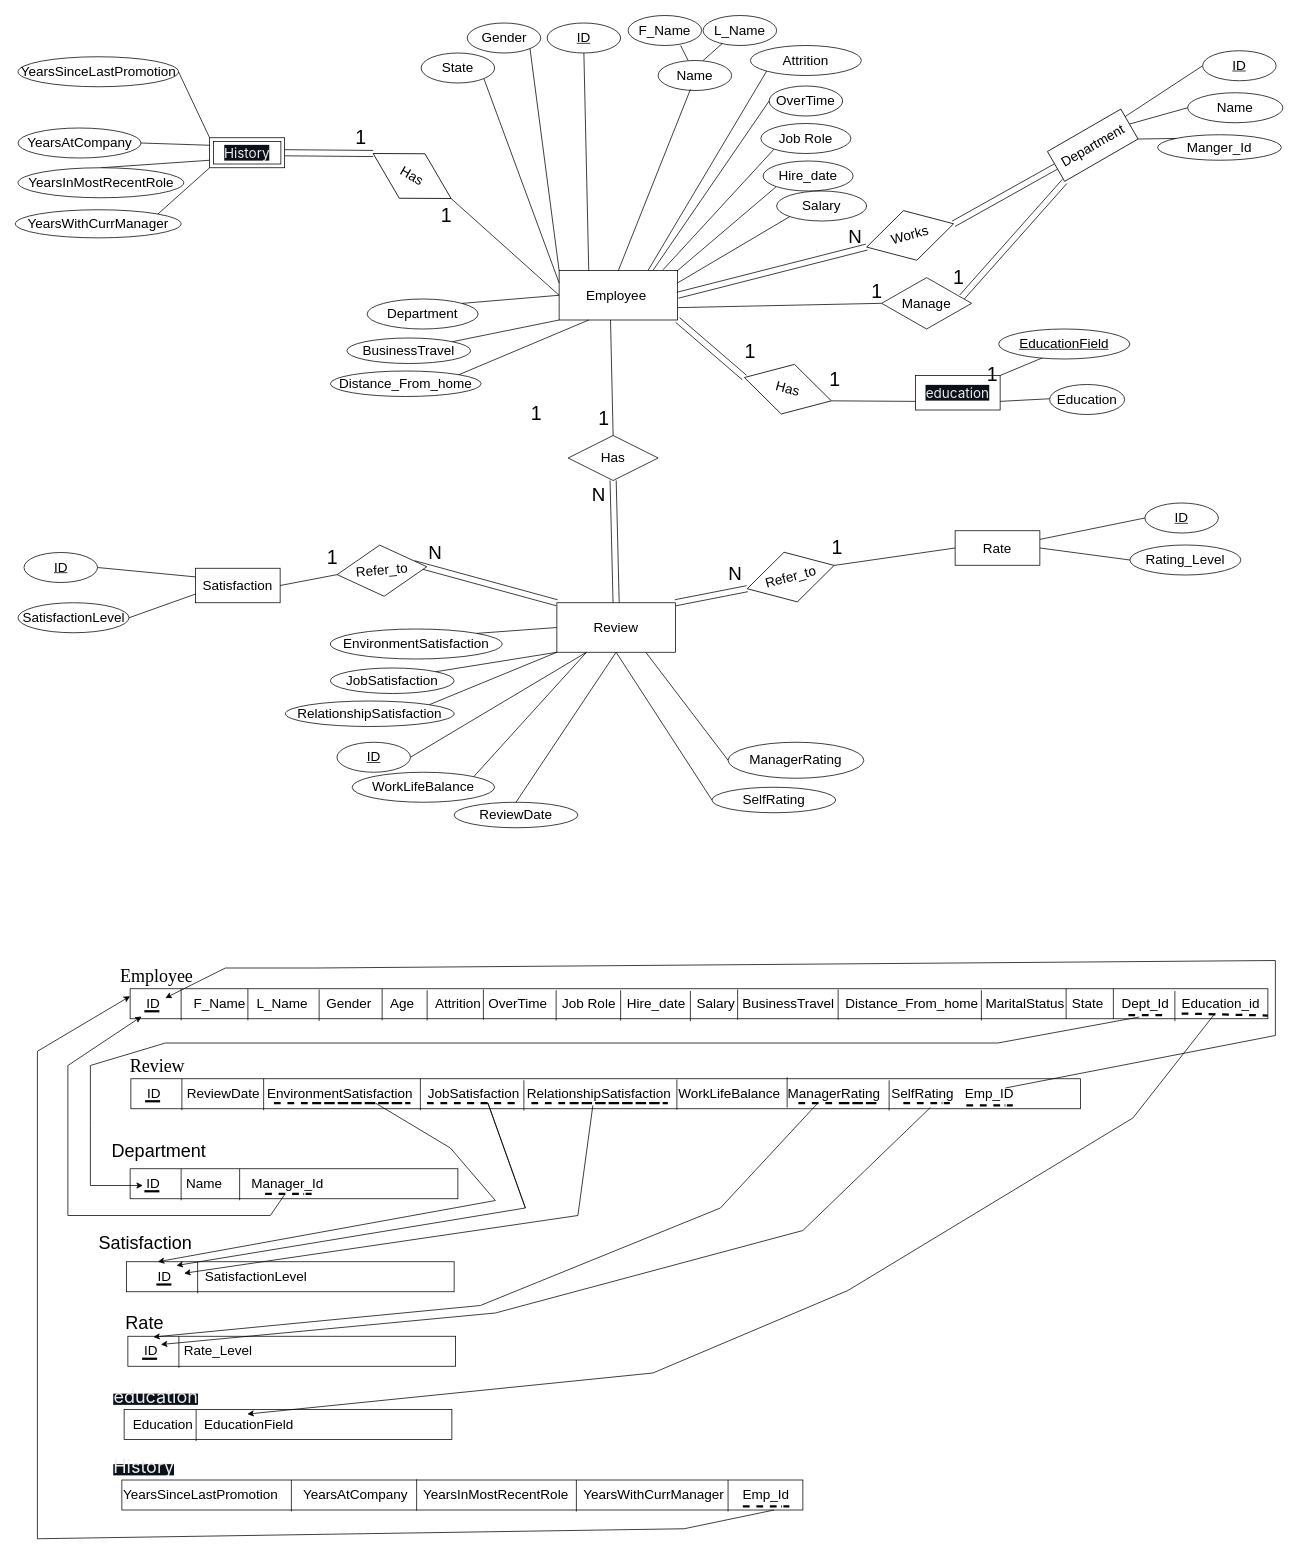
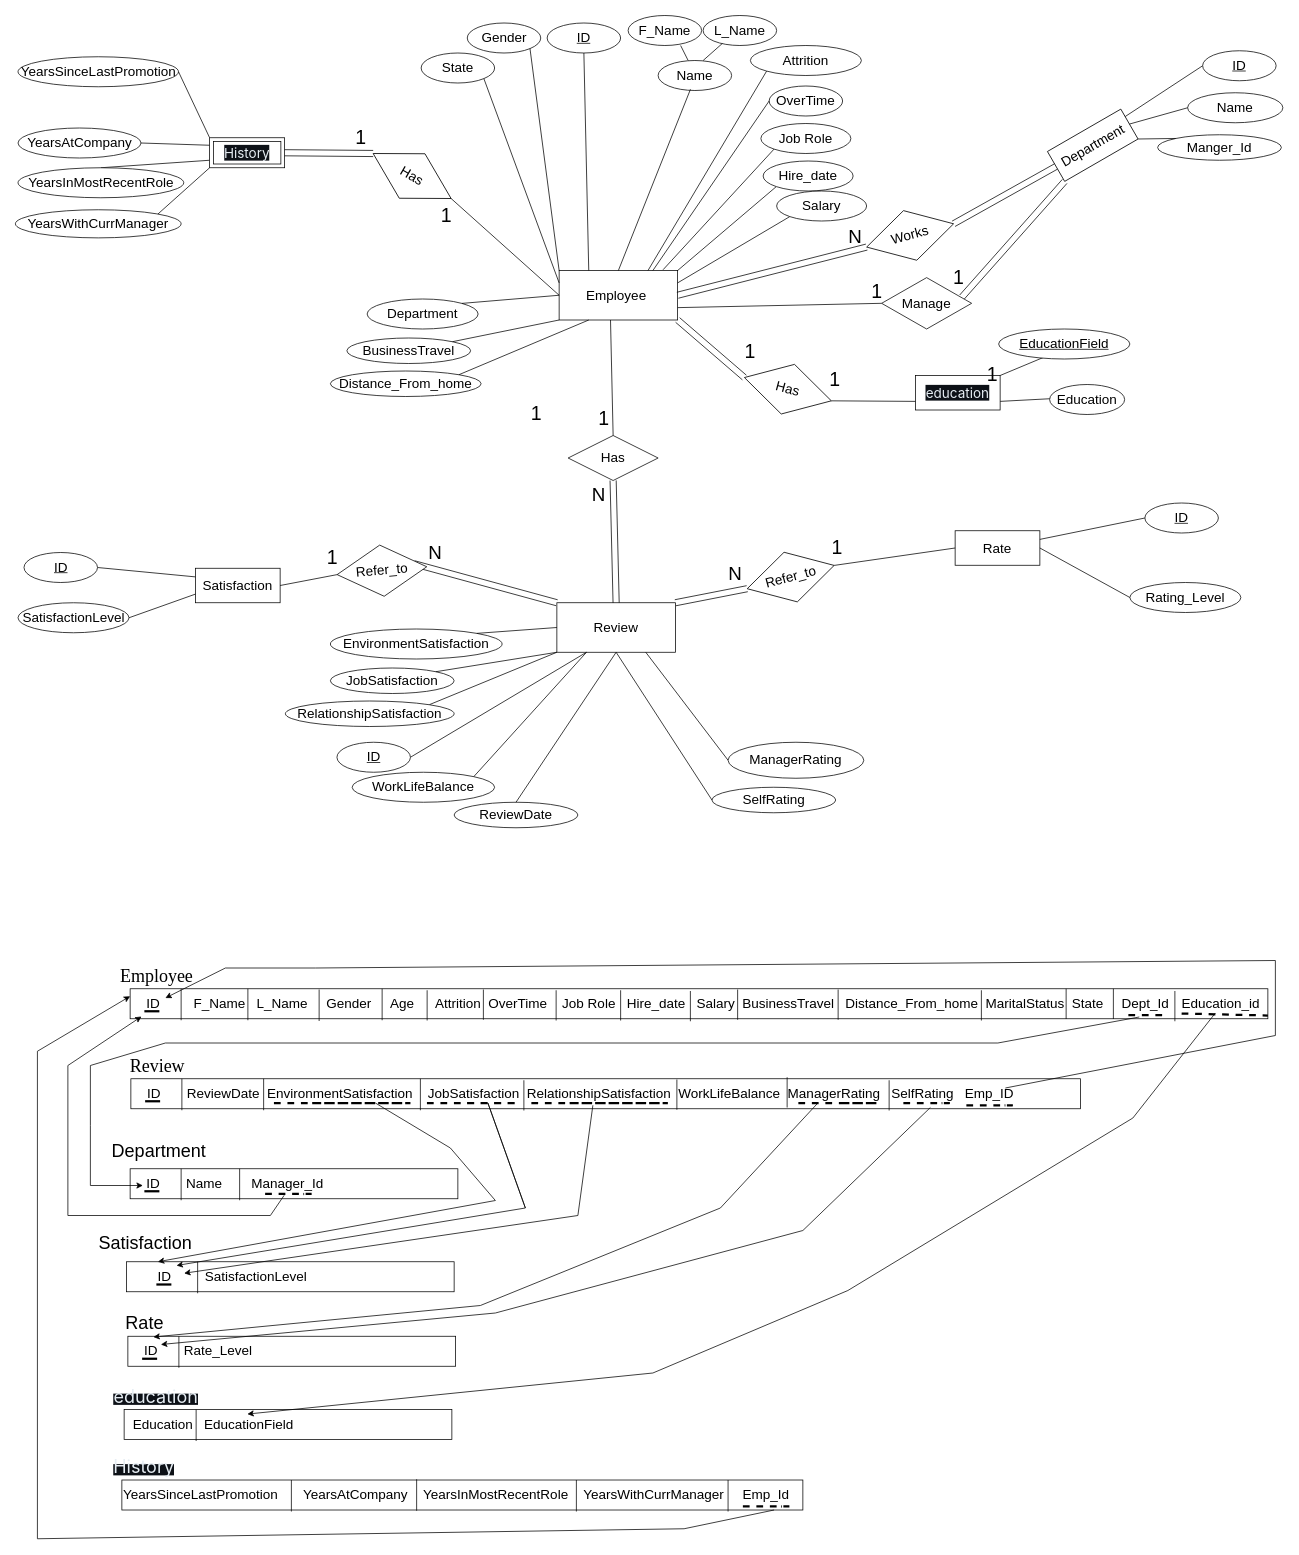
(1185, 560) -> (1185, 597)
